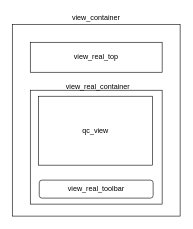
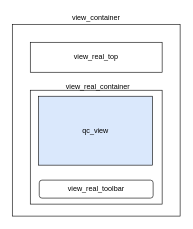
(96, 131) -> (96, 131)
